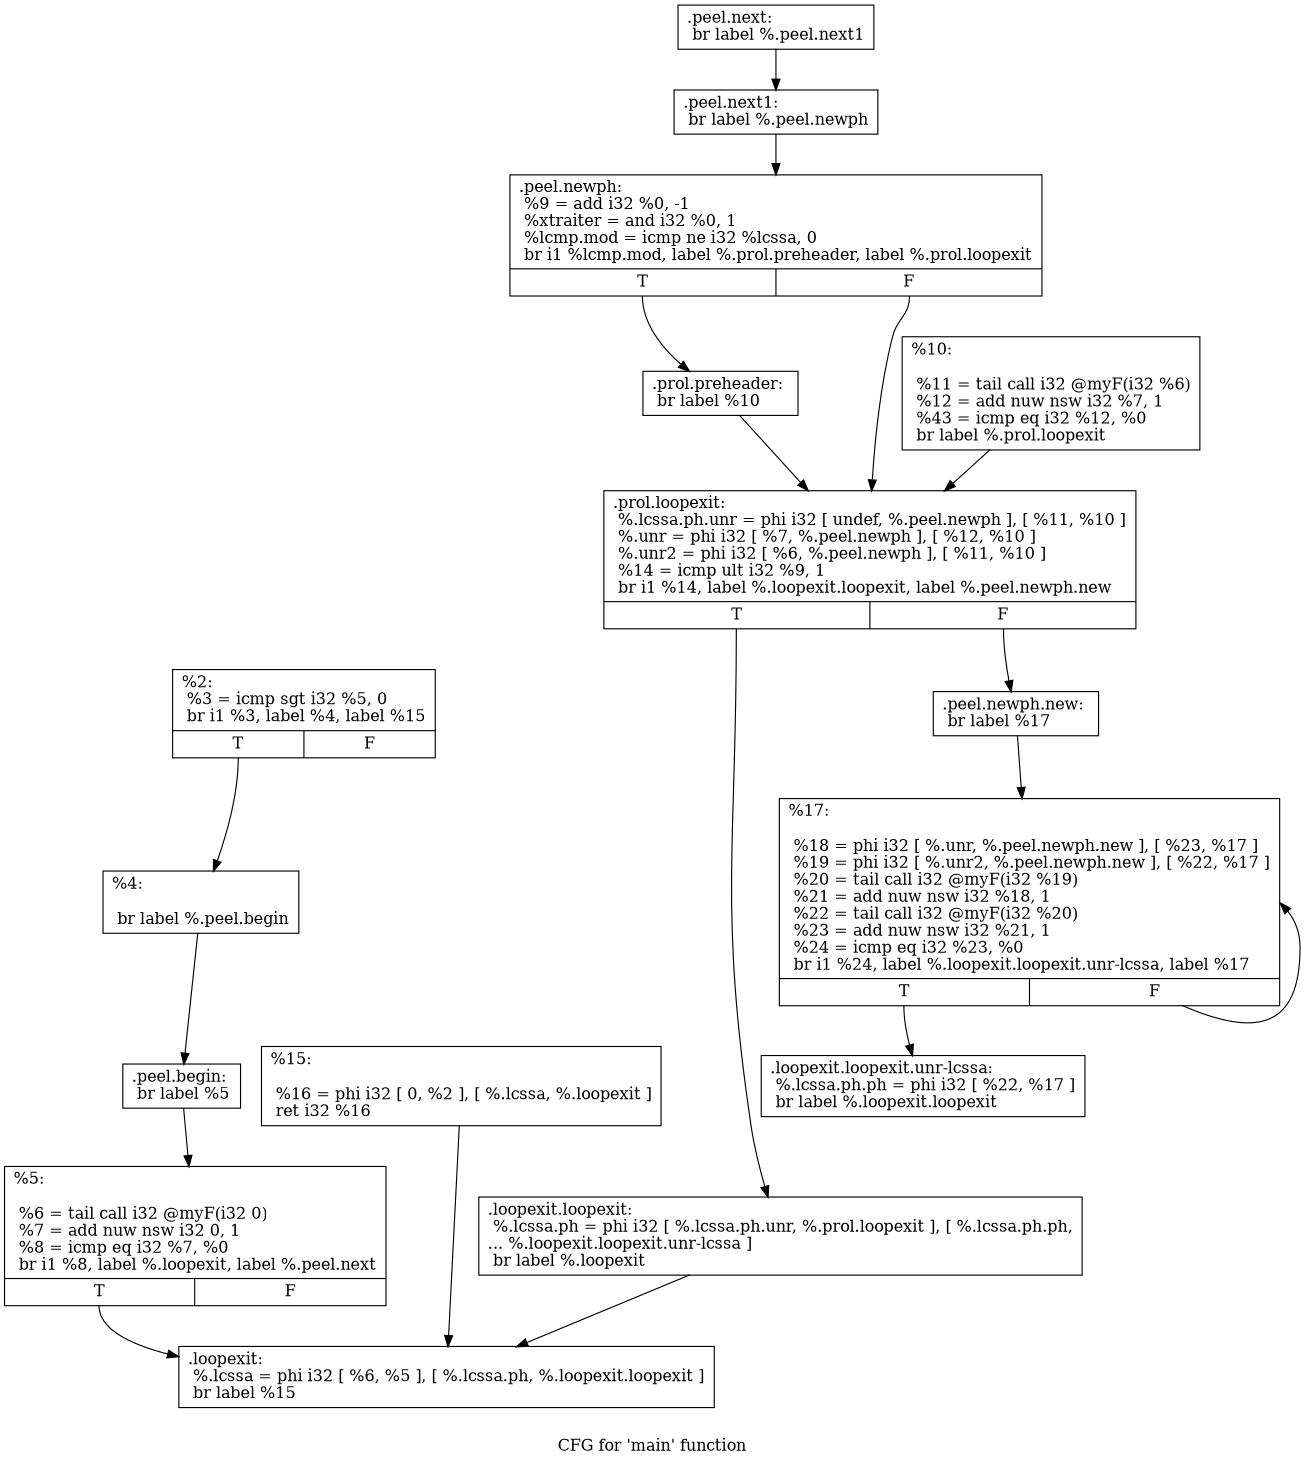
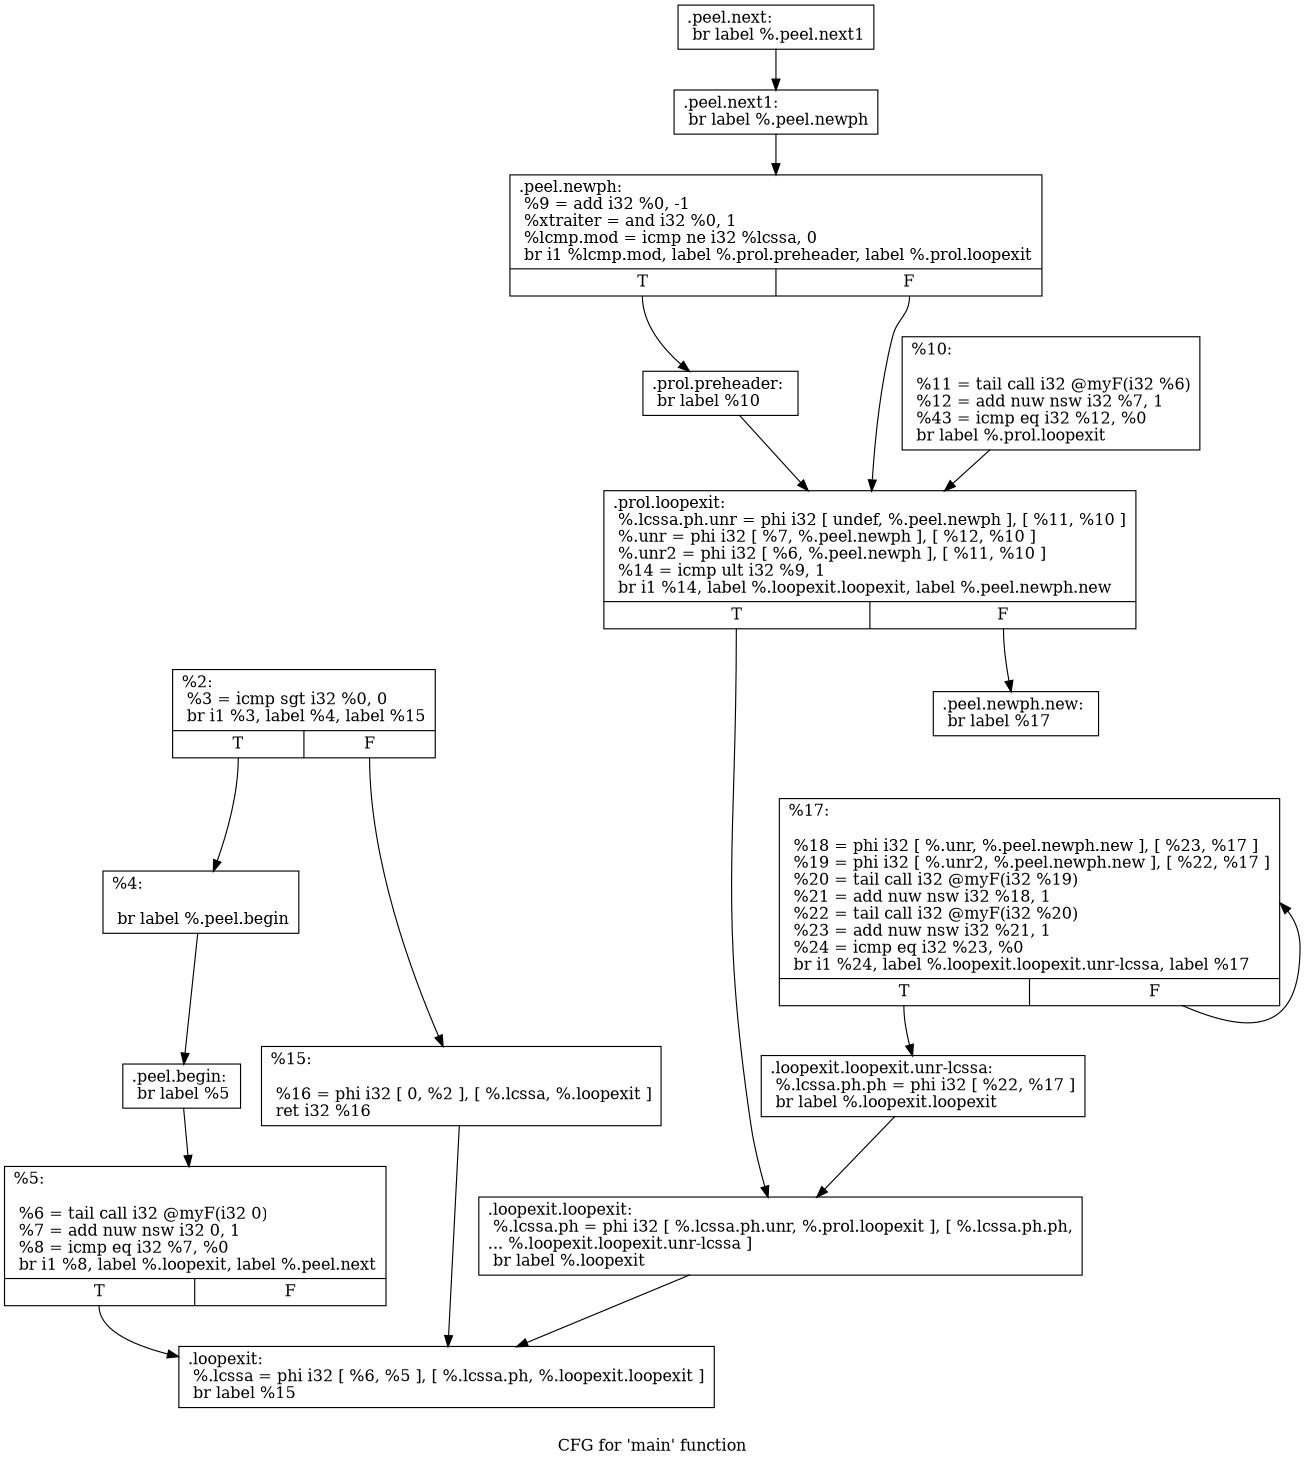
(285, 700) -> (285, 700)
(1019, 761) -> none
none -> (391, 900)
none -> (860, 1153)
